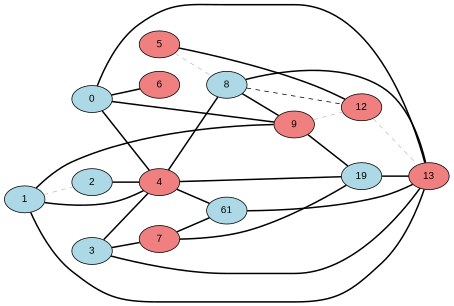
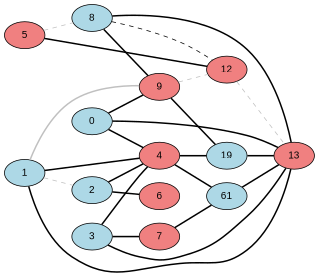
(126, 92) -> (131, 194)
(192, 135) -> none
(149, 138) -> (71, 102)
(267, 224) -> none
